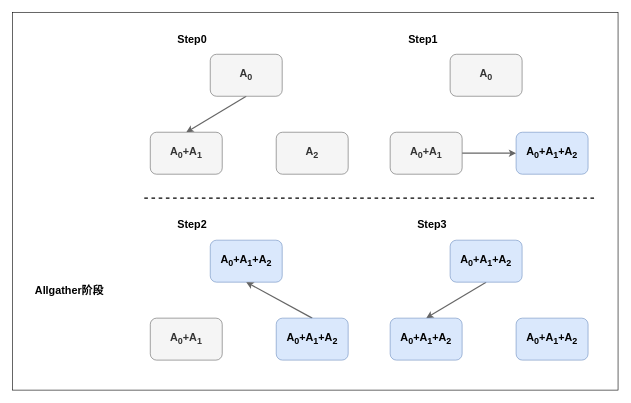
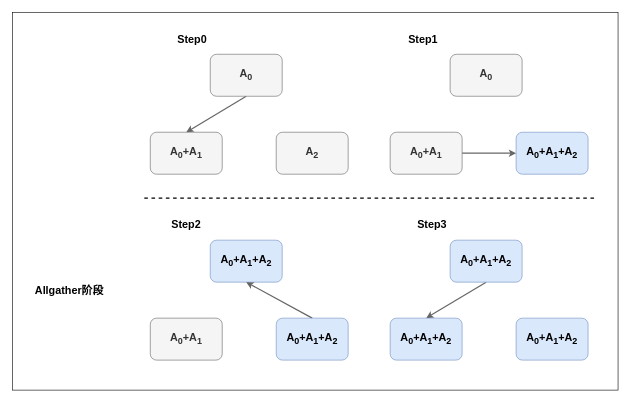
(192, 225) -> (186, 225)
